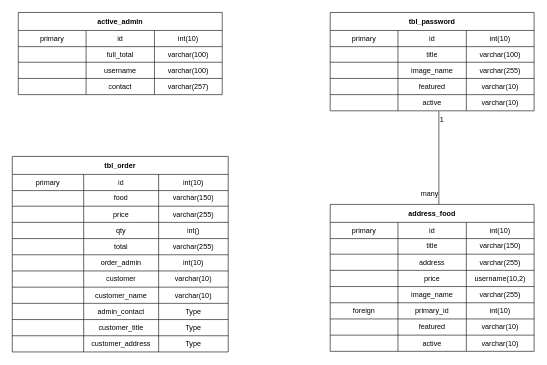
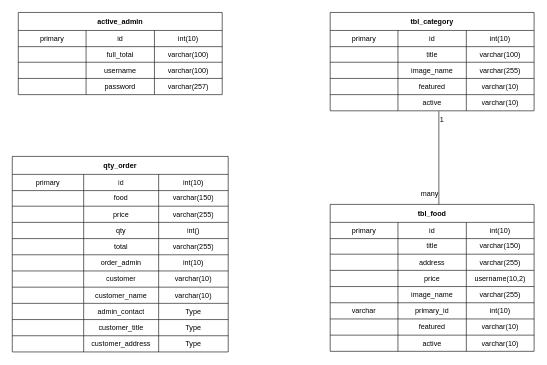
(432, 22) -> (432, 22)
(120, 87) -> (120, 87)
(120, 166) -> (120, 166)
(432, 214) -> (432, 214)
(364, 311) -> (364, 311)
